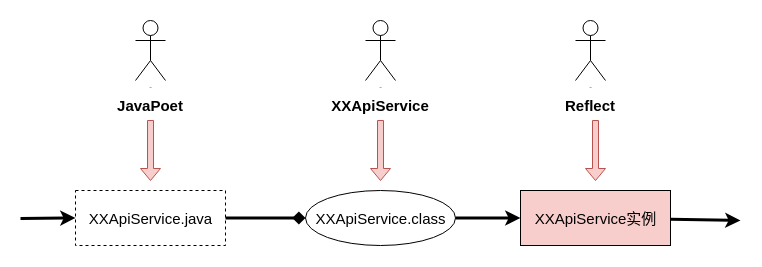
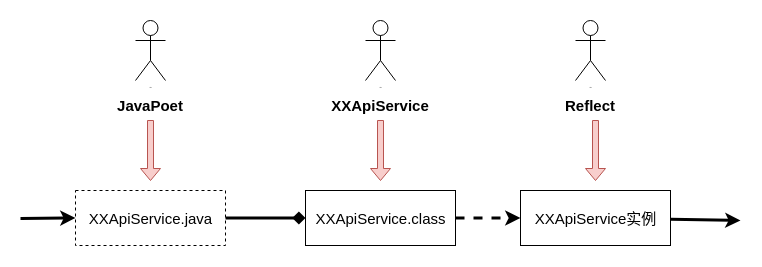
(381, 218) -> (381, 218)
(482, 218) -> (482, 218)
(596, 218) -> (596, 218)
